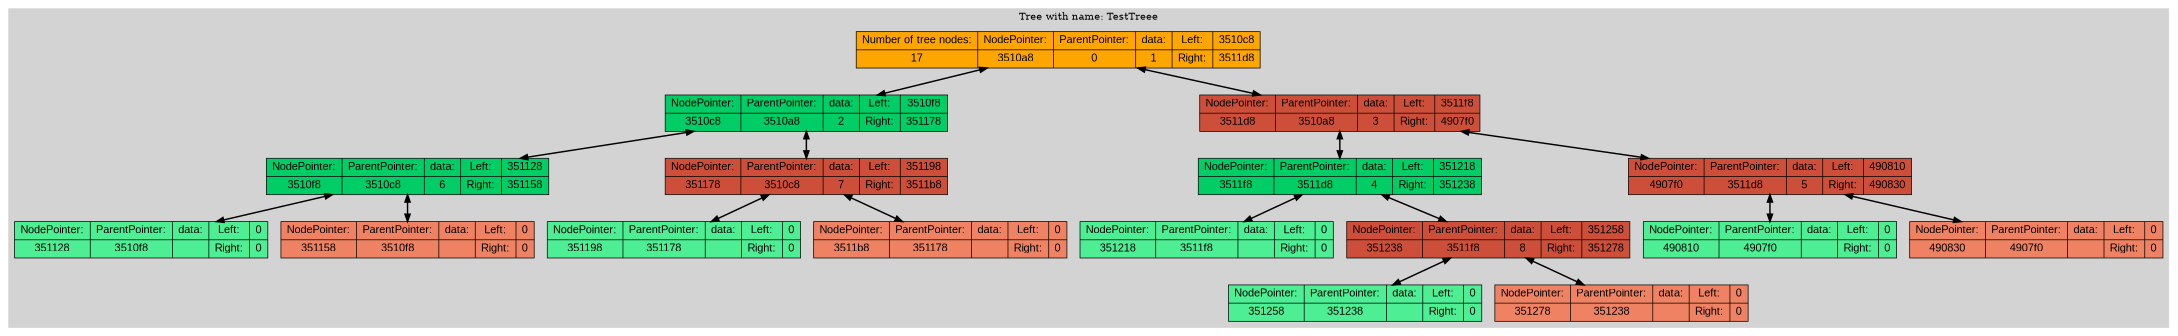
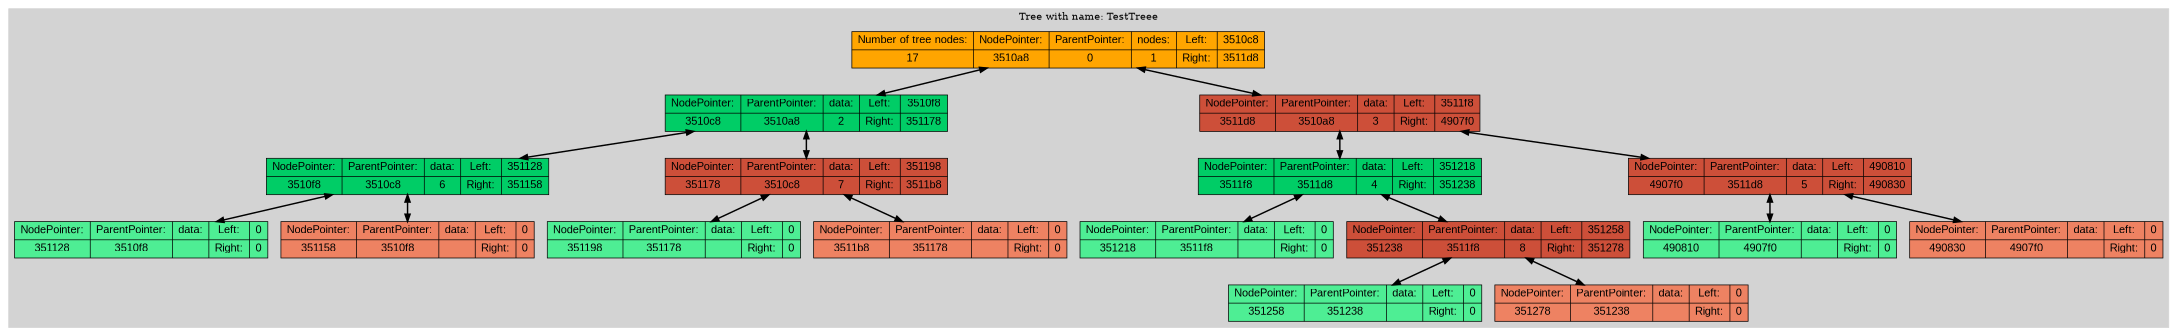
(1154, 40) -> (1154, 40)
